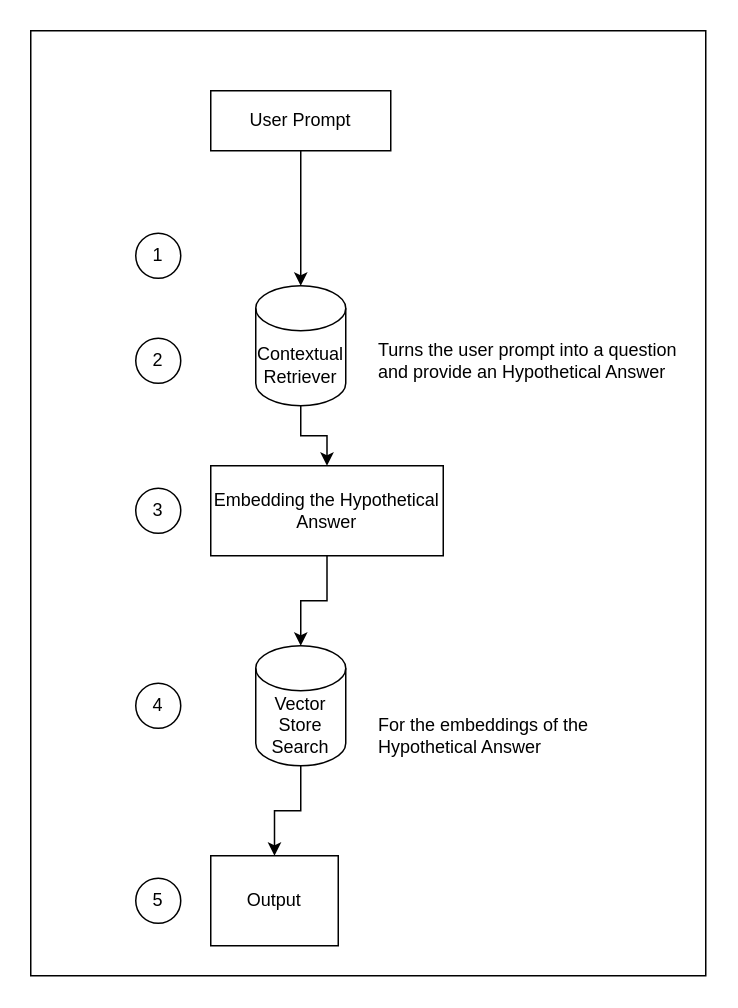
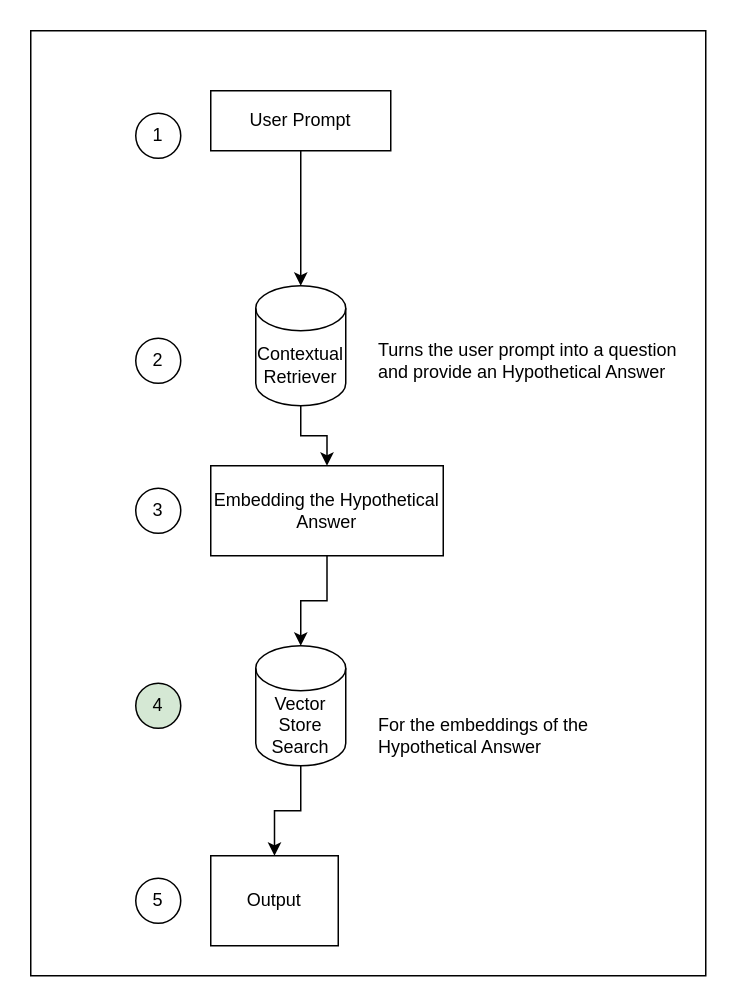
(158, 256) -> (158, 136)
(158, 706) -> (158, 706)
